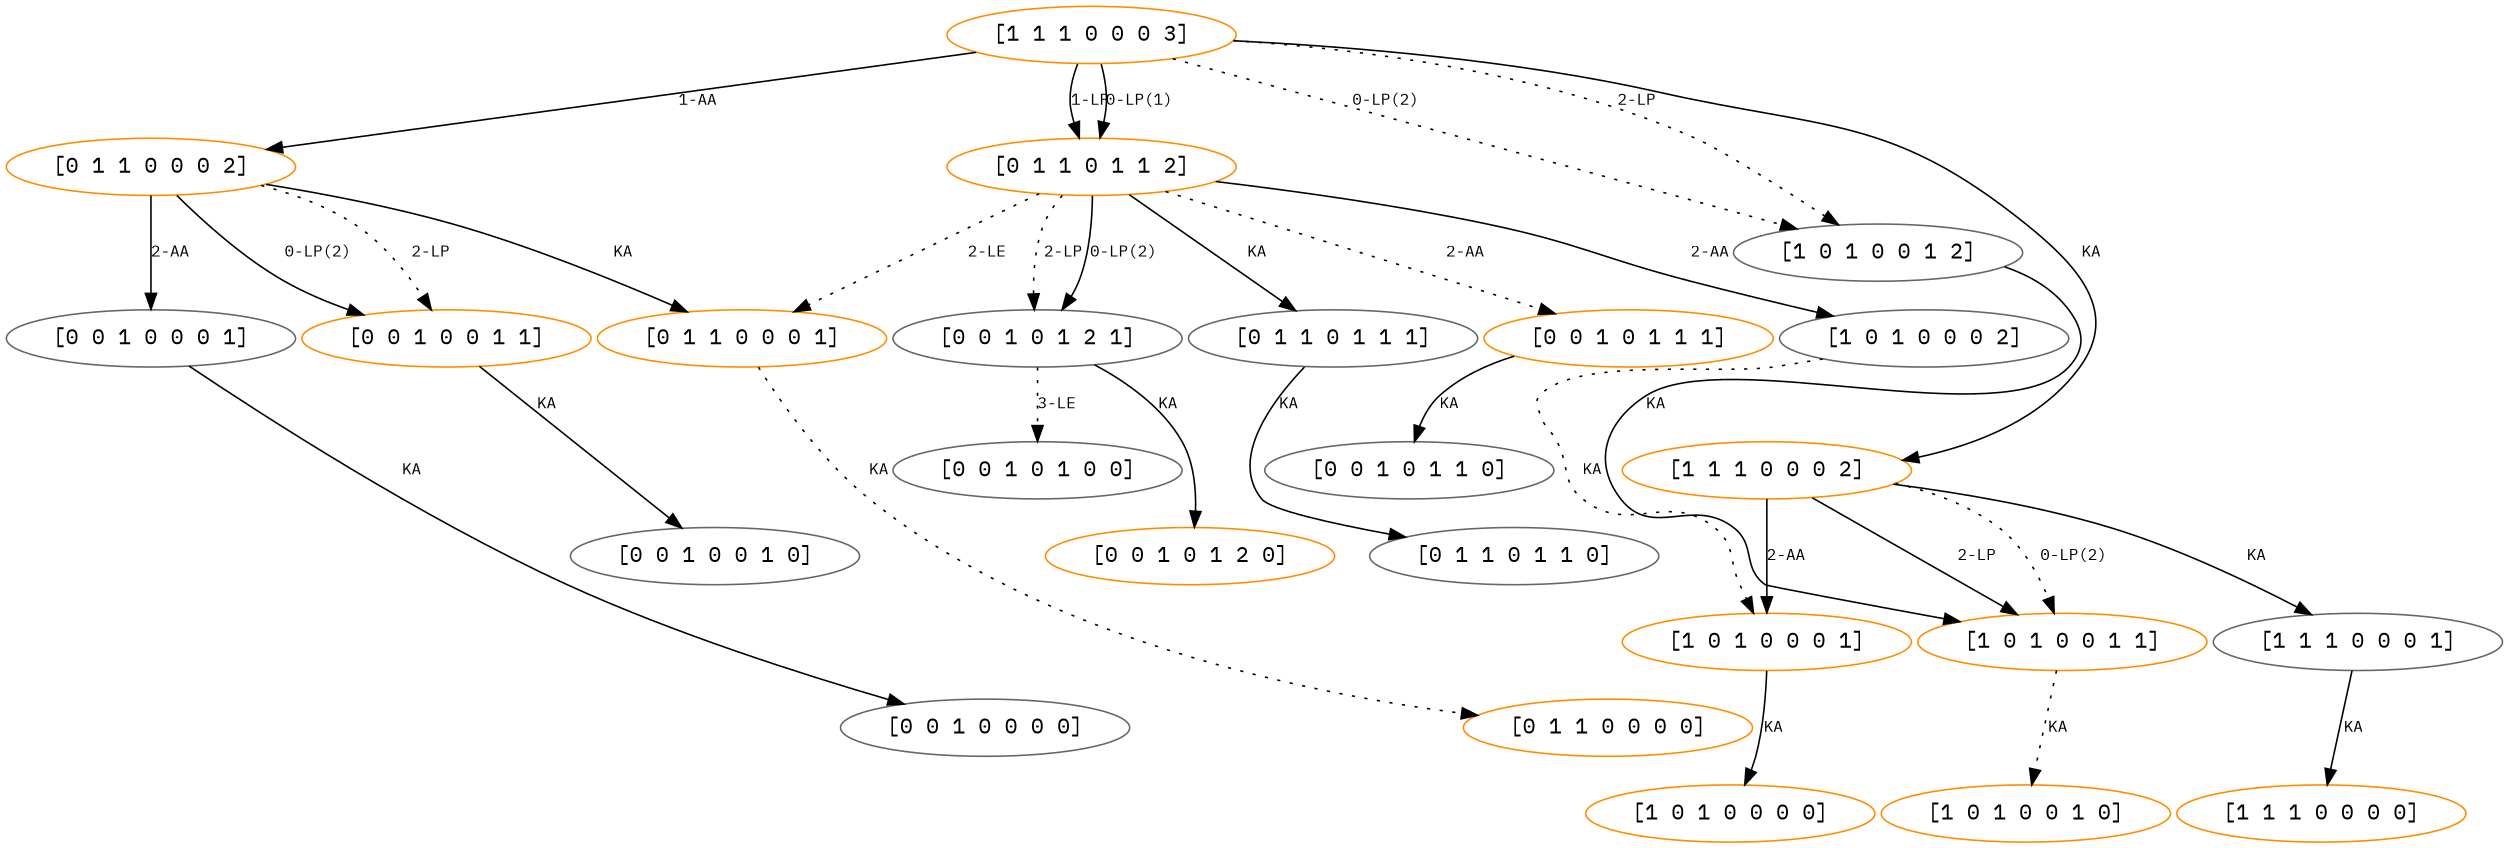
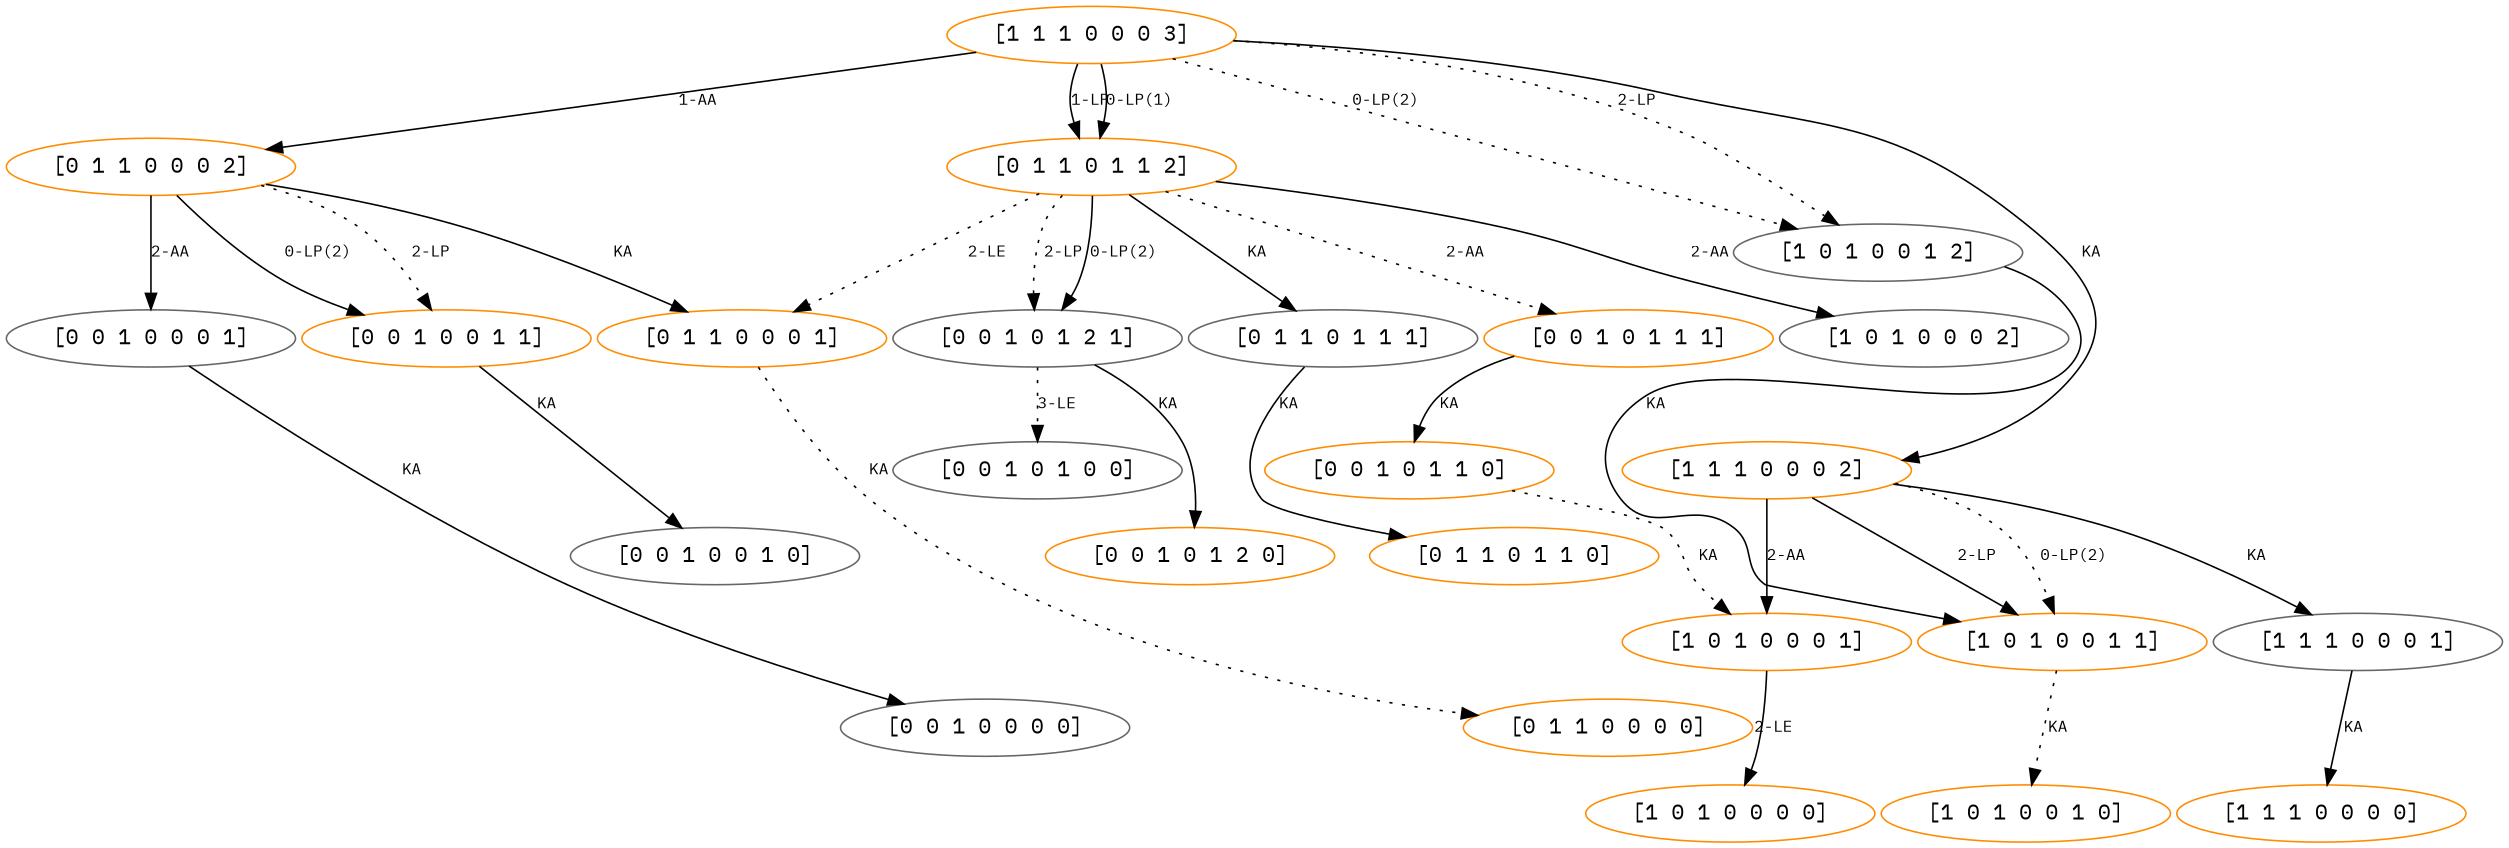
(1541, 417) -> (1622, 514)
(1409, 470) -> (1409, 470)
(1514, 556) -> (1514, 556)
(1774, 728) -> (1774, 728)
